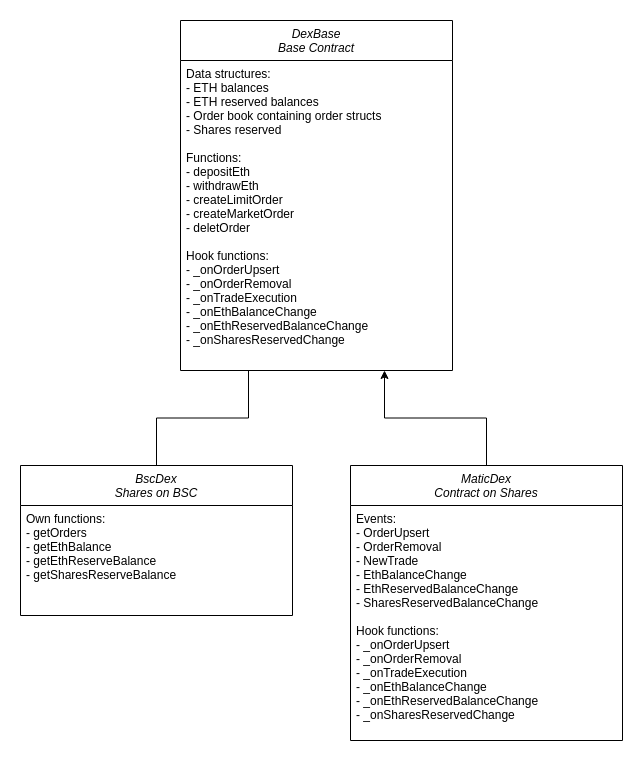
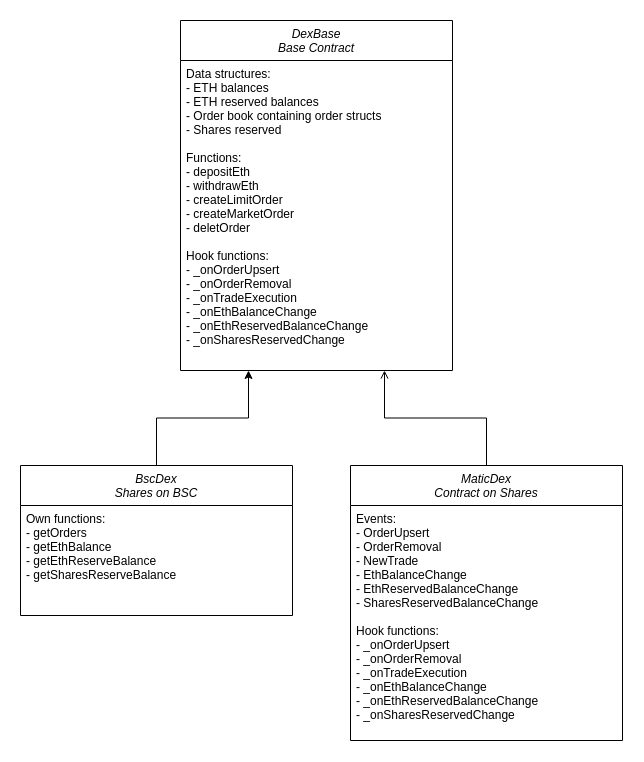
(249, 376) -> (249, 378)
(385, 378) -> (385, 376)
